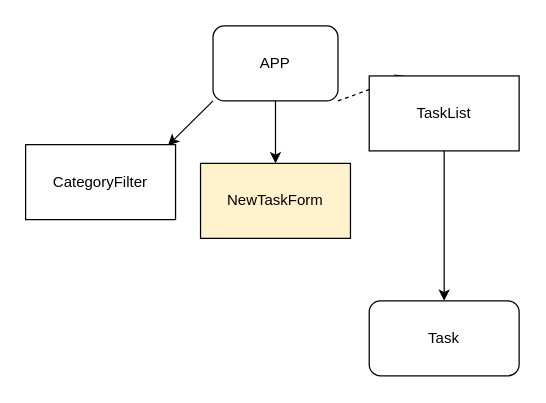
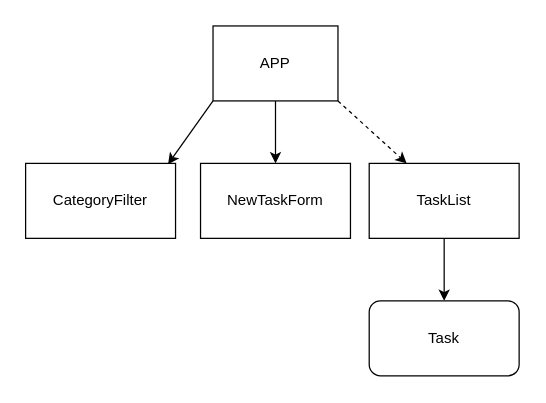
(276, 63) -> (276, 63)
(444, 113) -> (444, 201)
(101, 182) -> (101, 201)
(276, 201) -> (276, 201)
